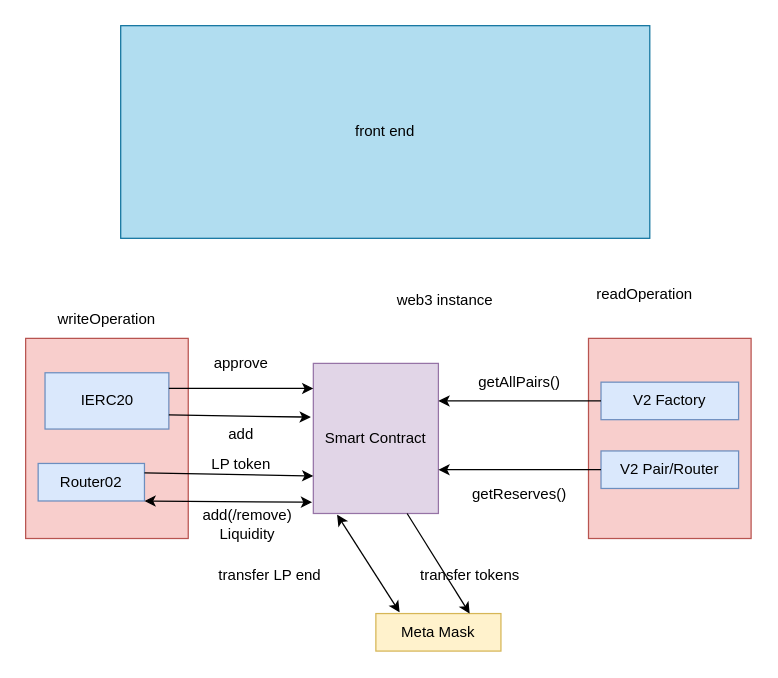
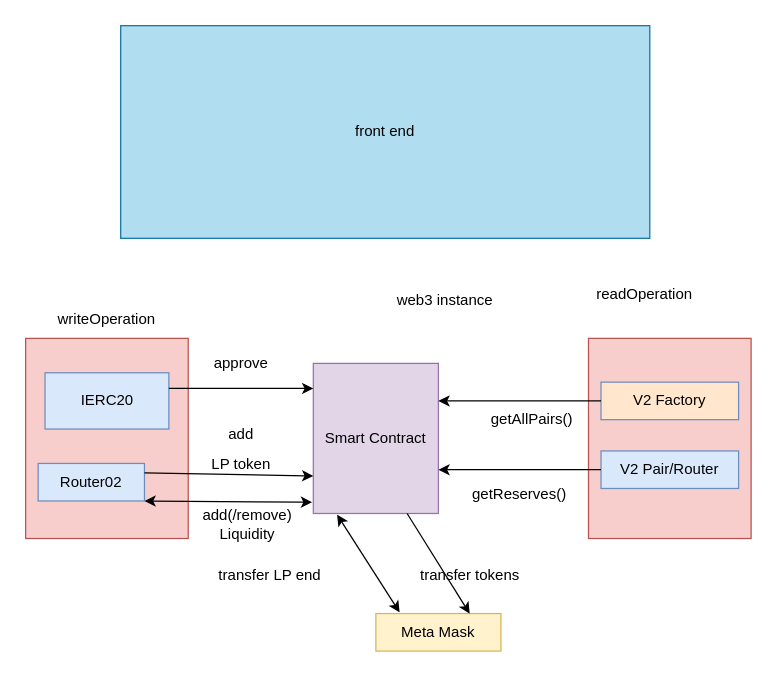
(519, 382) -> (532, 419)
(669, 401) -> (669, 401)
(235, 416) -> none
